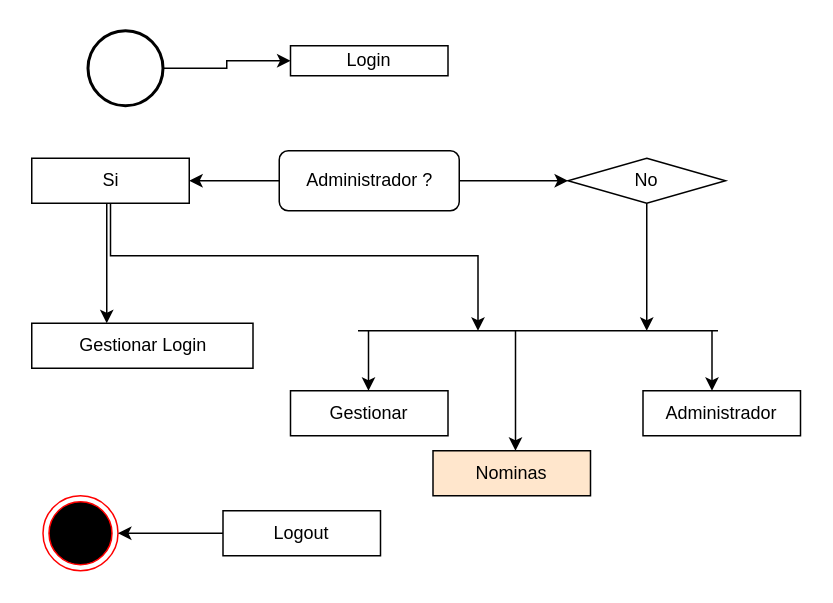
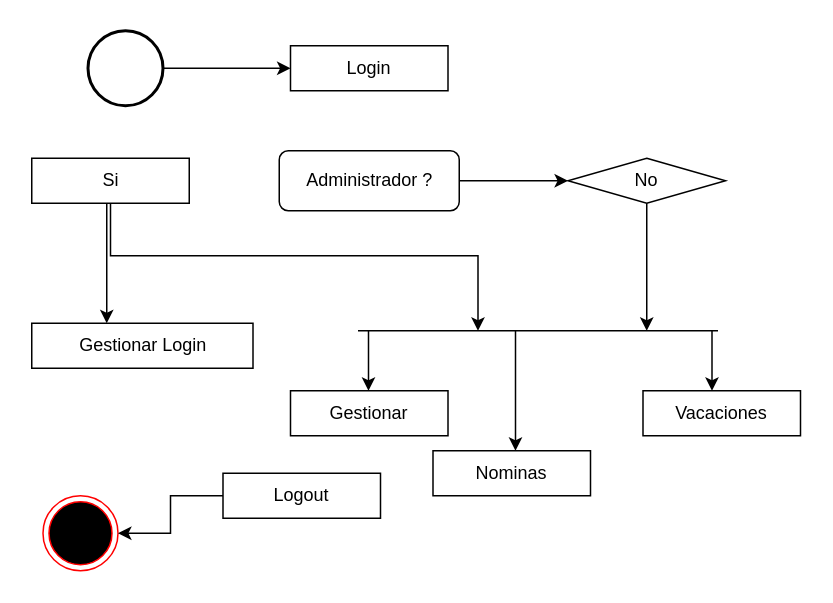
(369, 61) -> (369, 68)
(239, 181) -> none
(722, 413) -> (722, 413)
(512, 473) -> (512, 473)
(302, 533) -> (302, 496)
